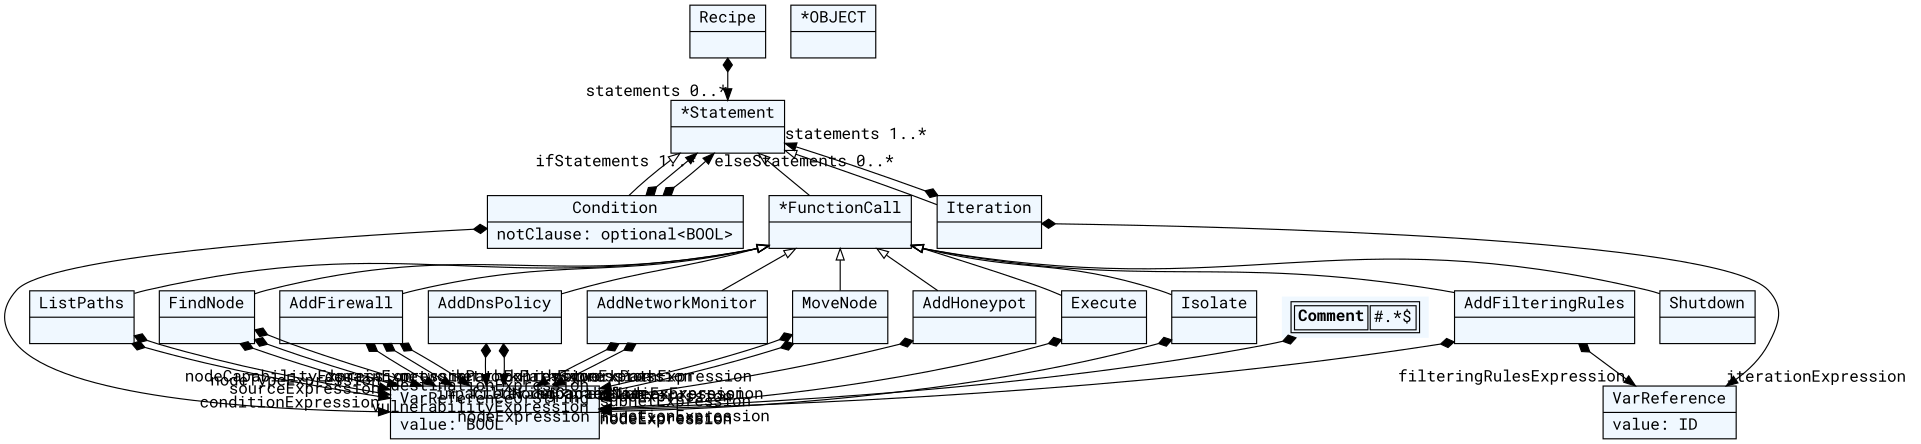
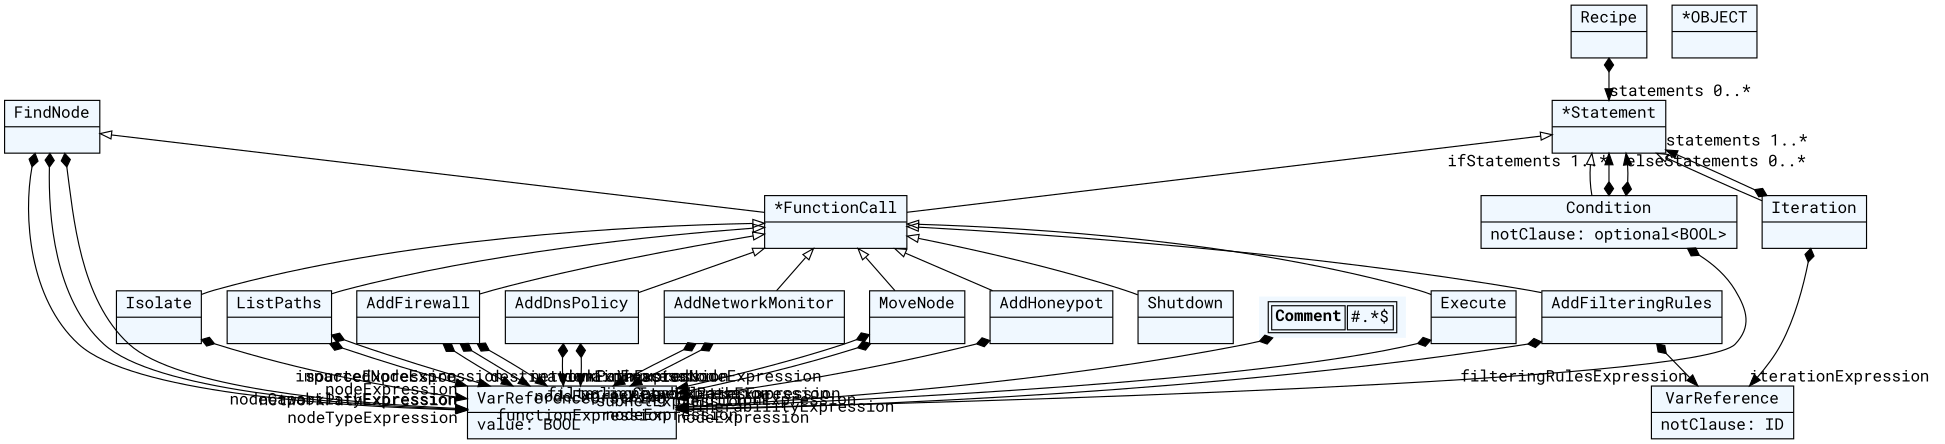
(505, 265) -> (438, 174)
(1655, 425) -> (1723, 425)
